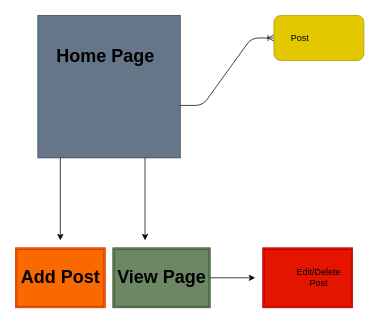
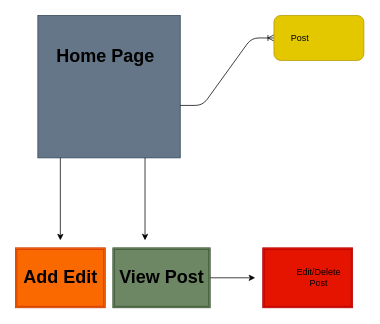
(61, 278) -> (61, 278)
(162, 278) -> (162, 278)
